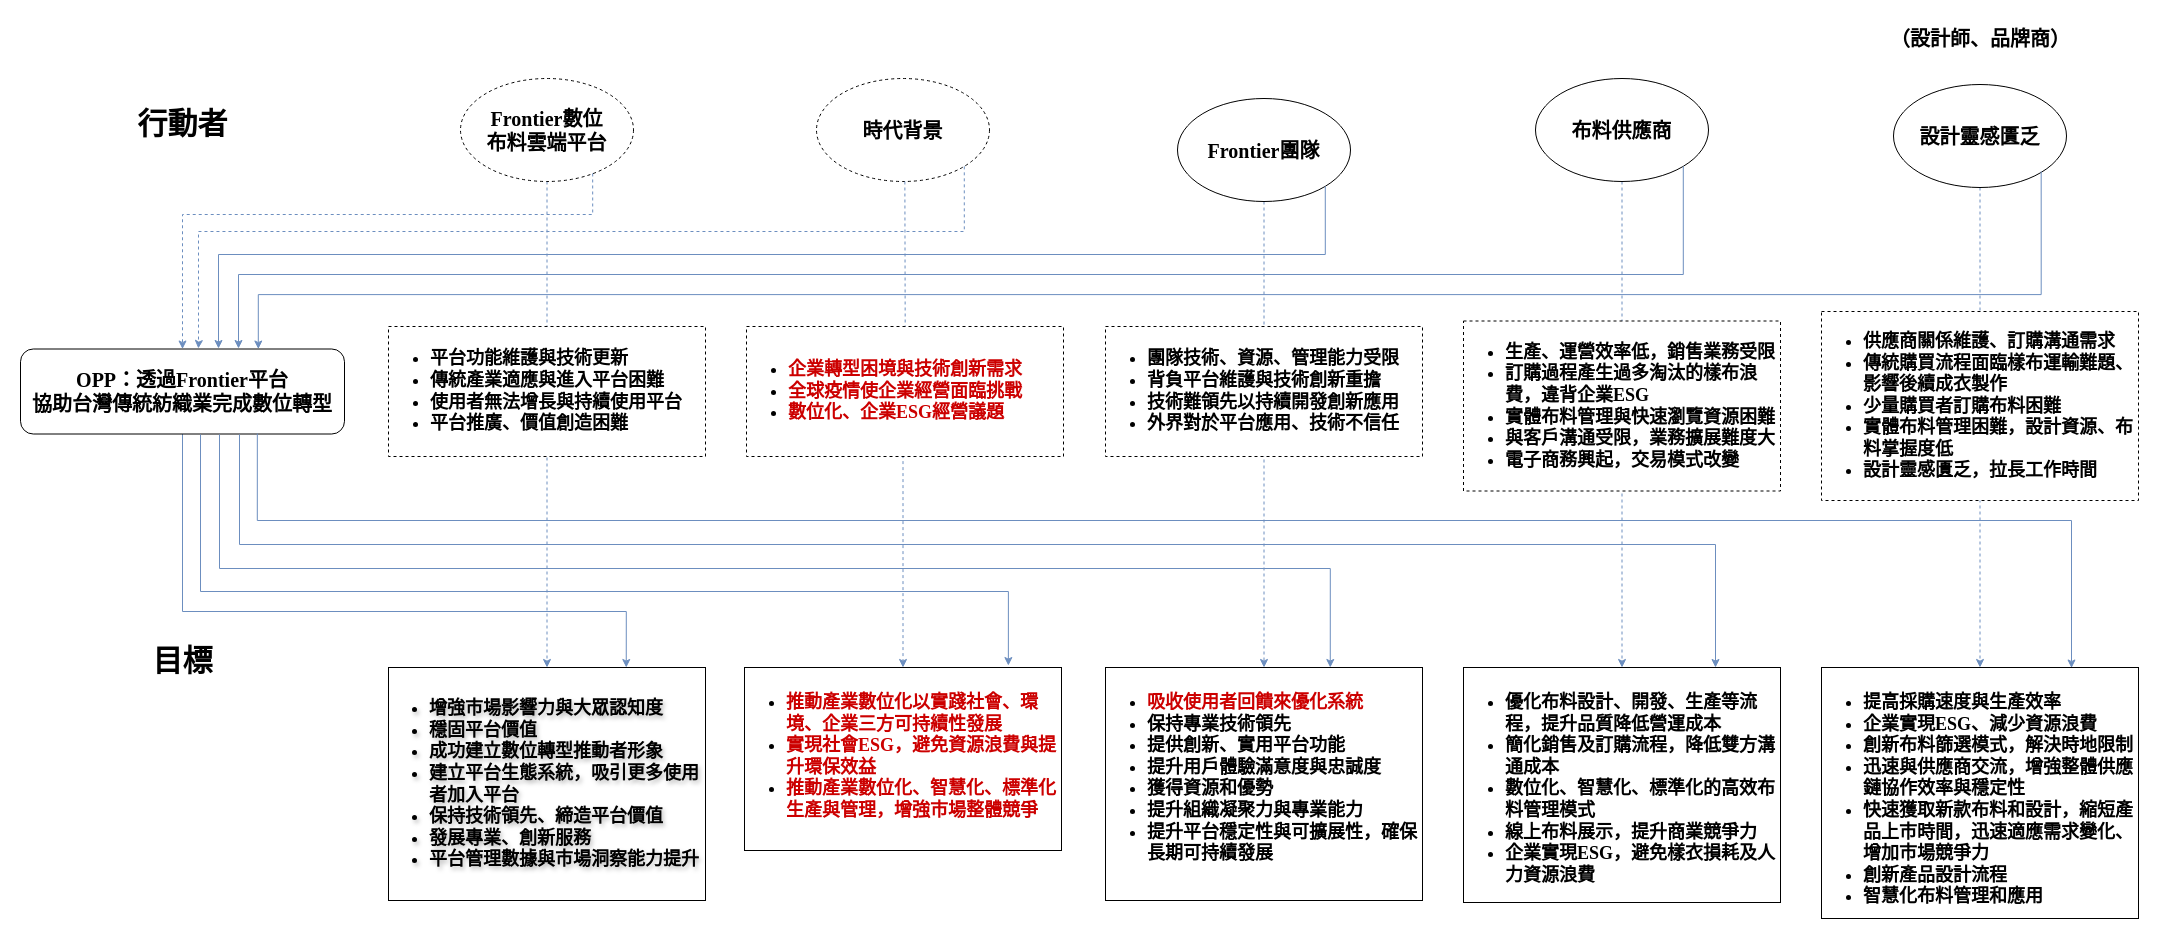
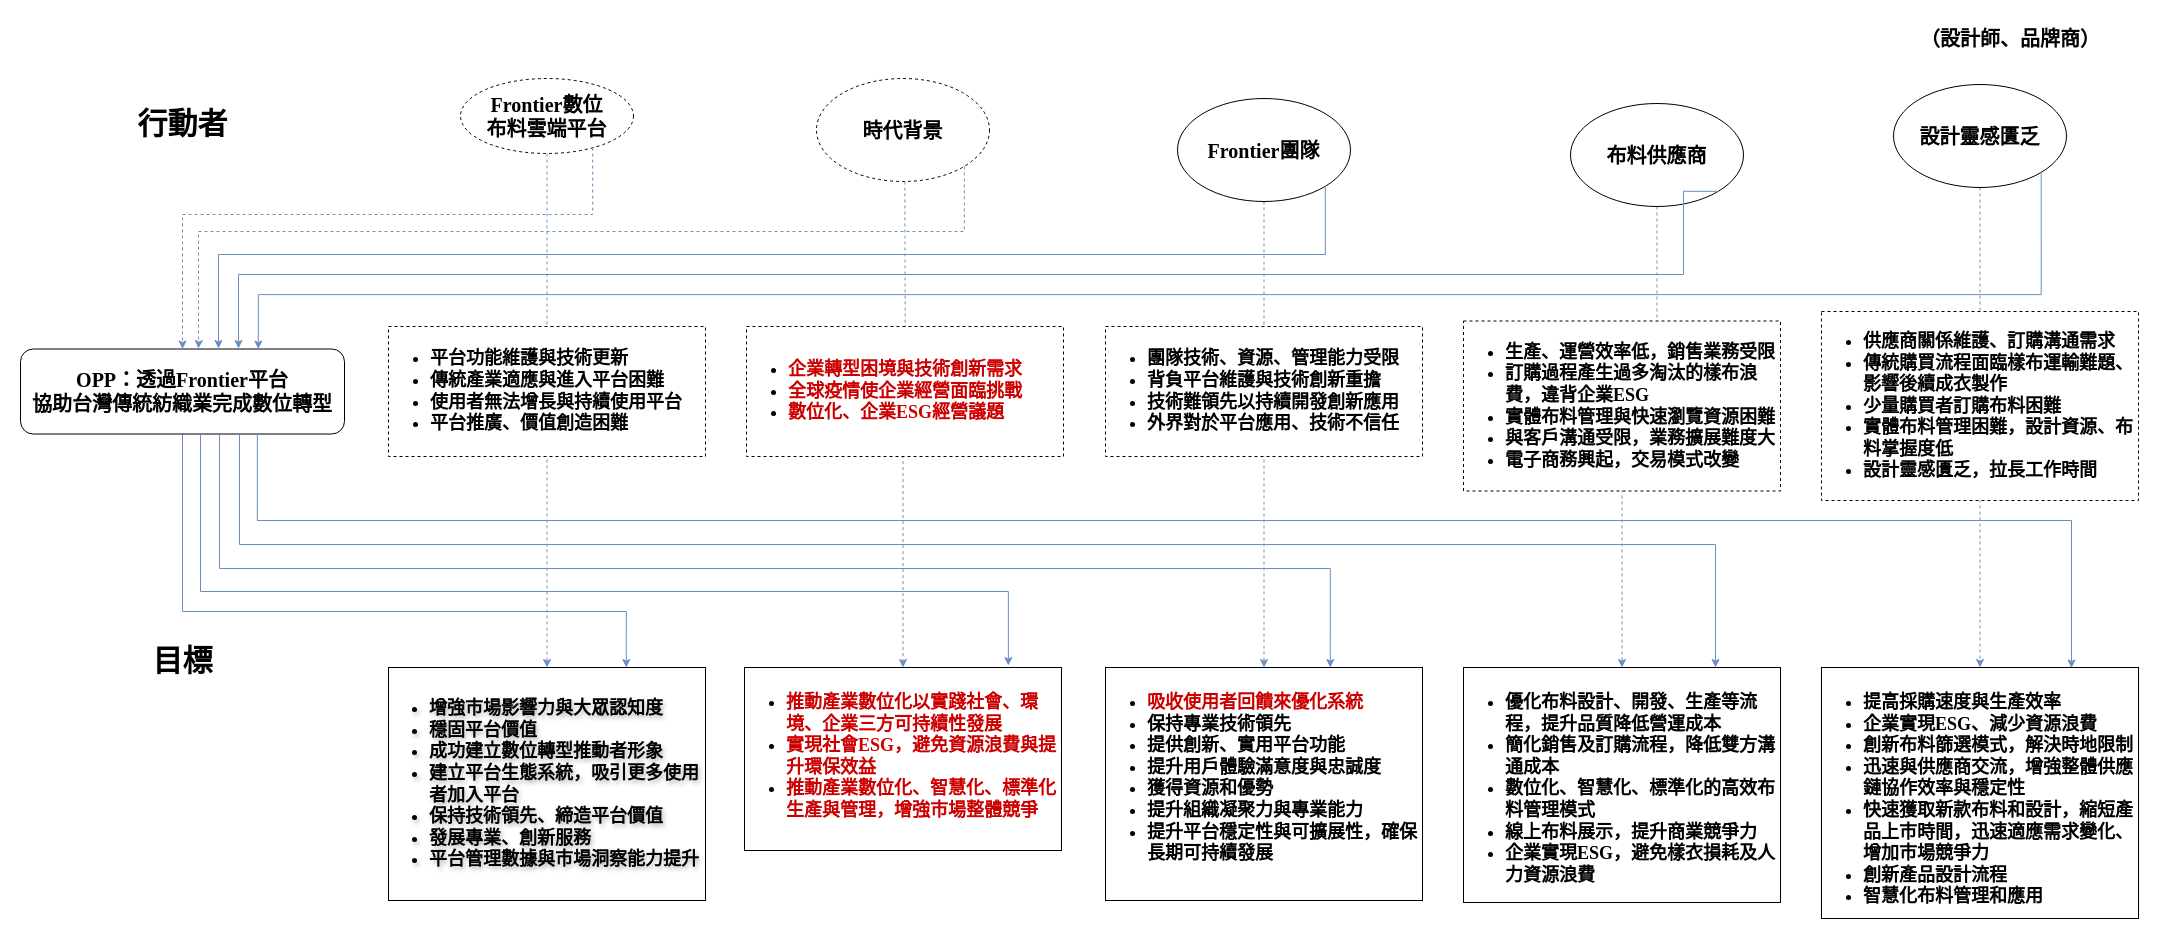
(1980, 44) -> (2010, 44)
(547, 130) -> (547, 116)
(1622, 130) -> (1657, 155)
